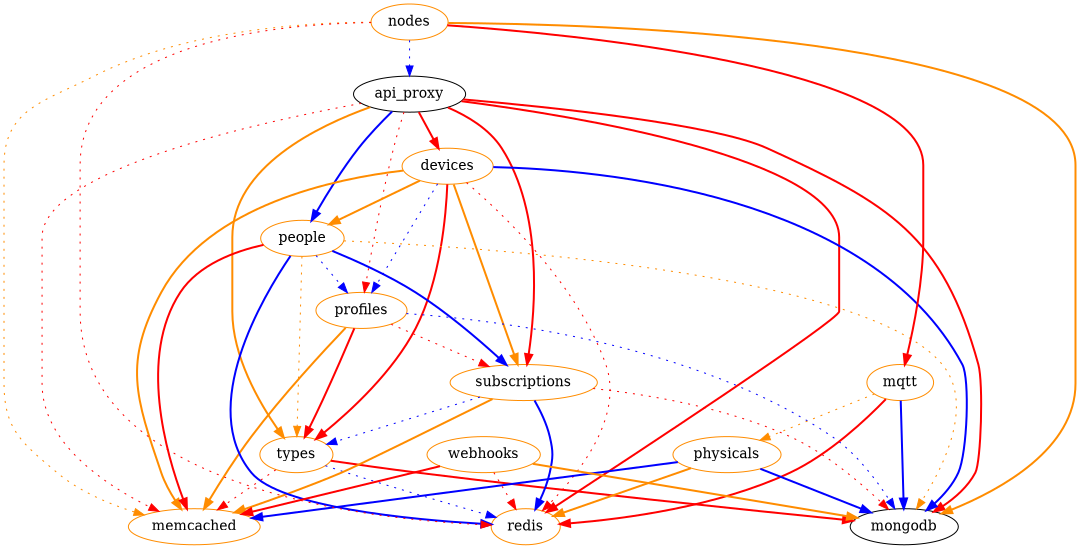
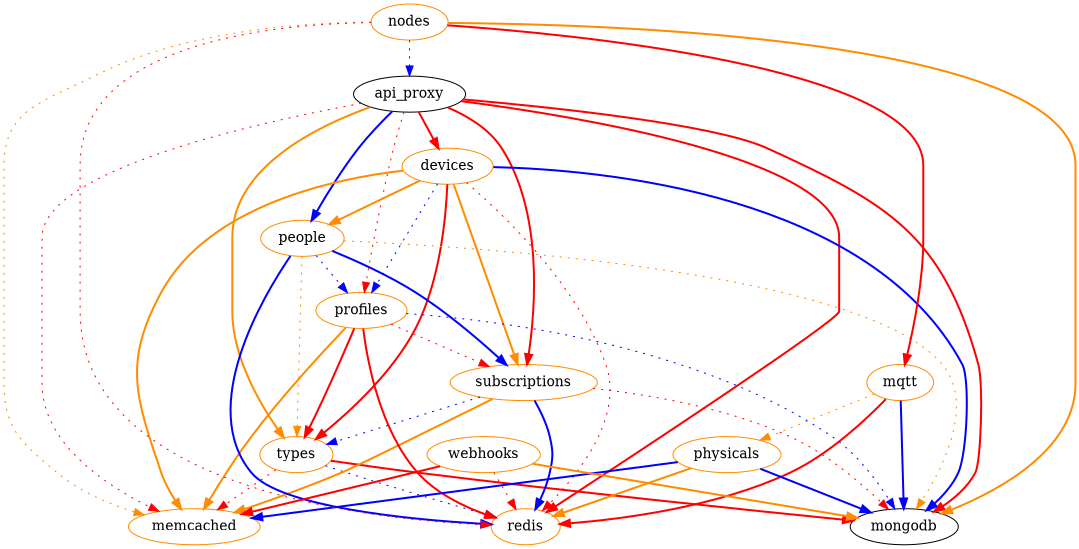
(160, 346) -> none
none -> (394, 436)
